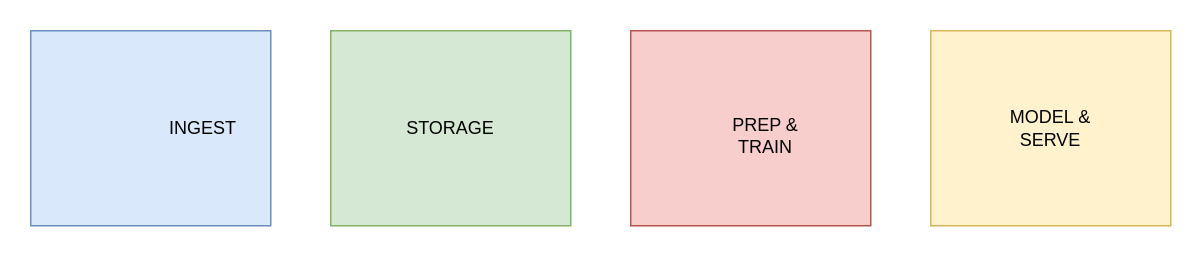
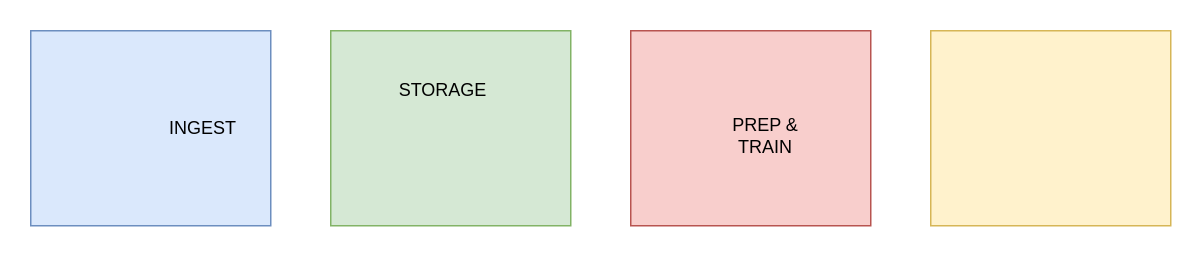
(451, 128) -> (443, 91)
(1051, 128) -> none
